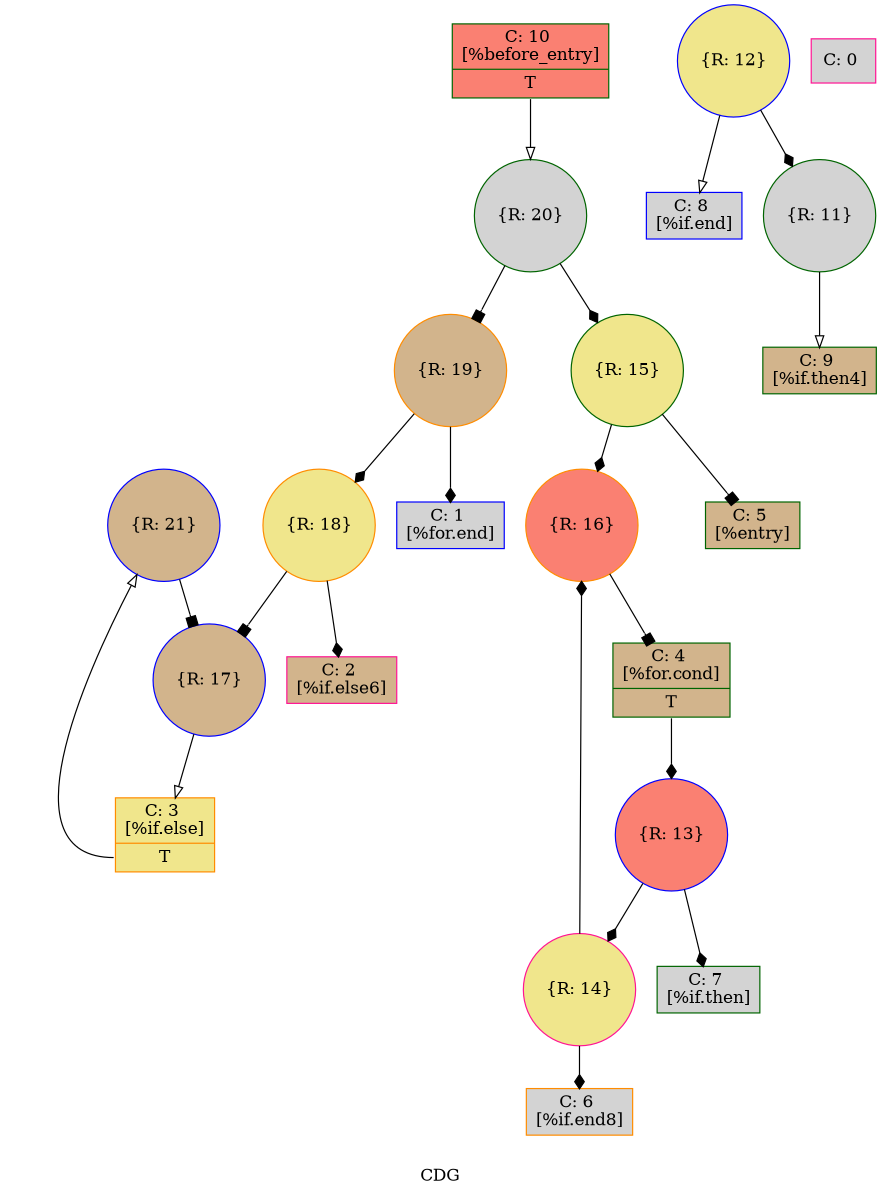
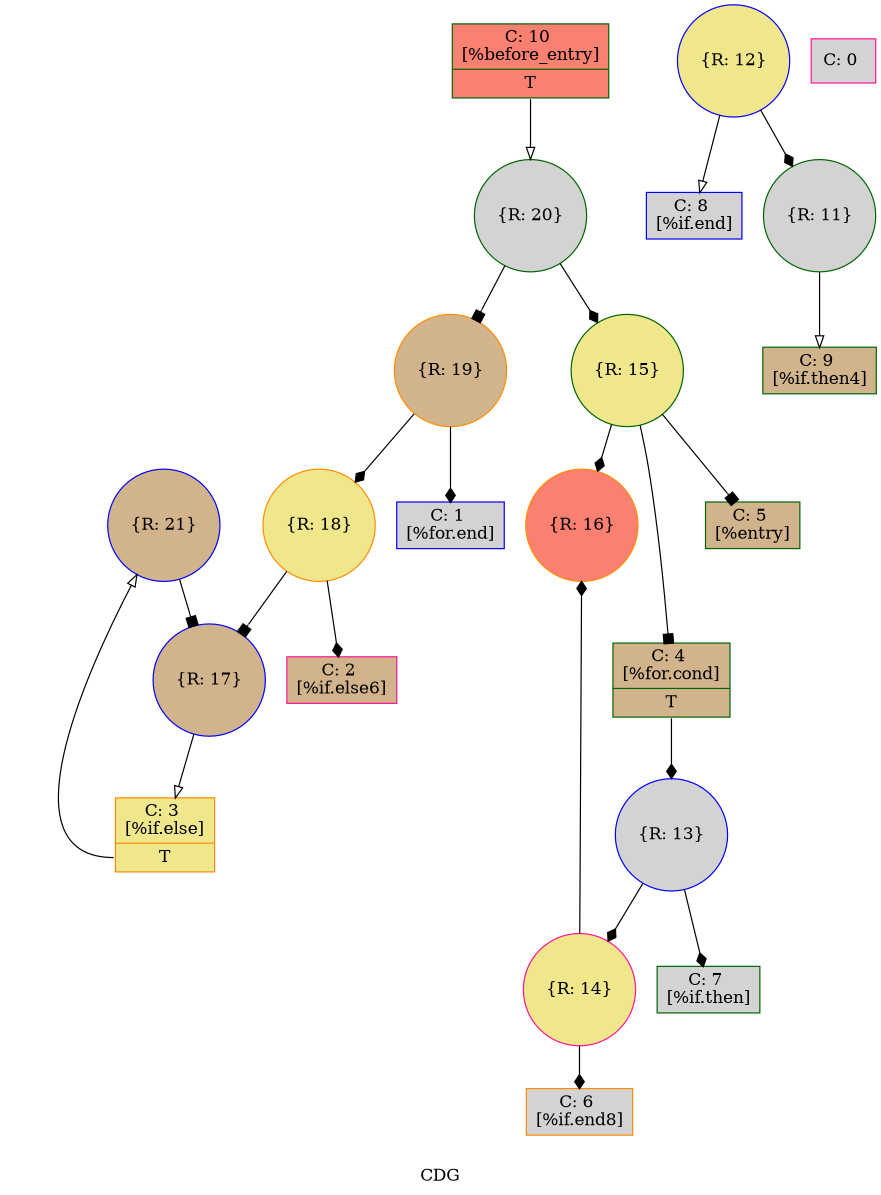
(627, 603) -> (657, 528)
(671, 835) -> (671, 835)
